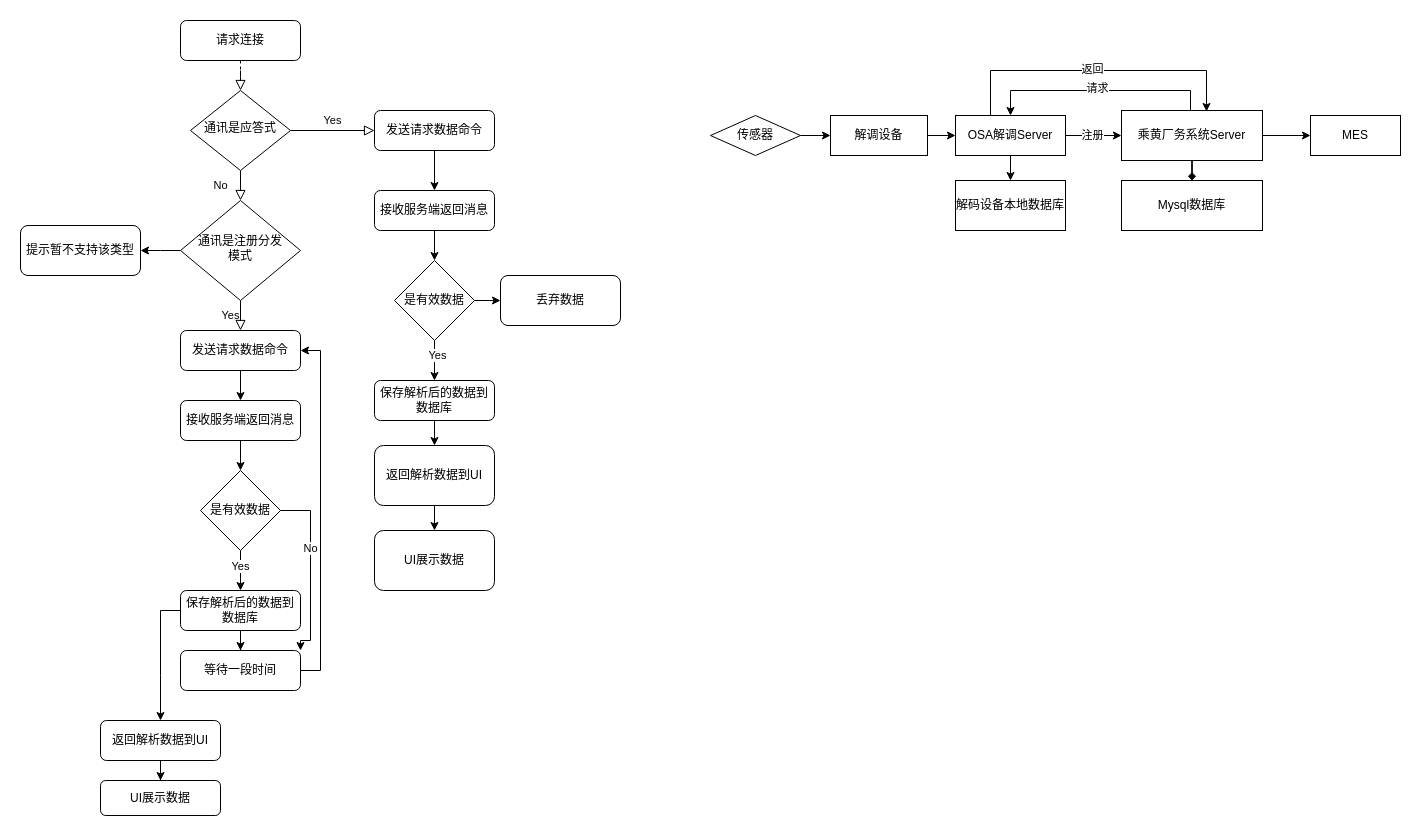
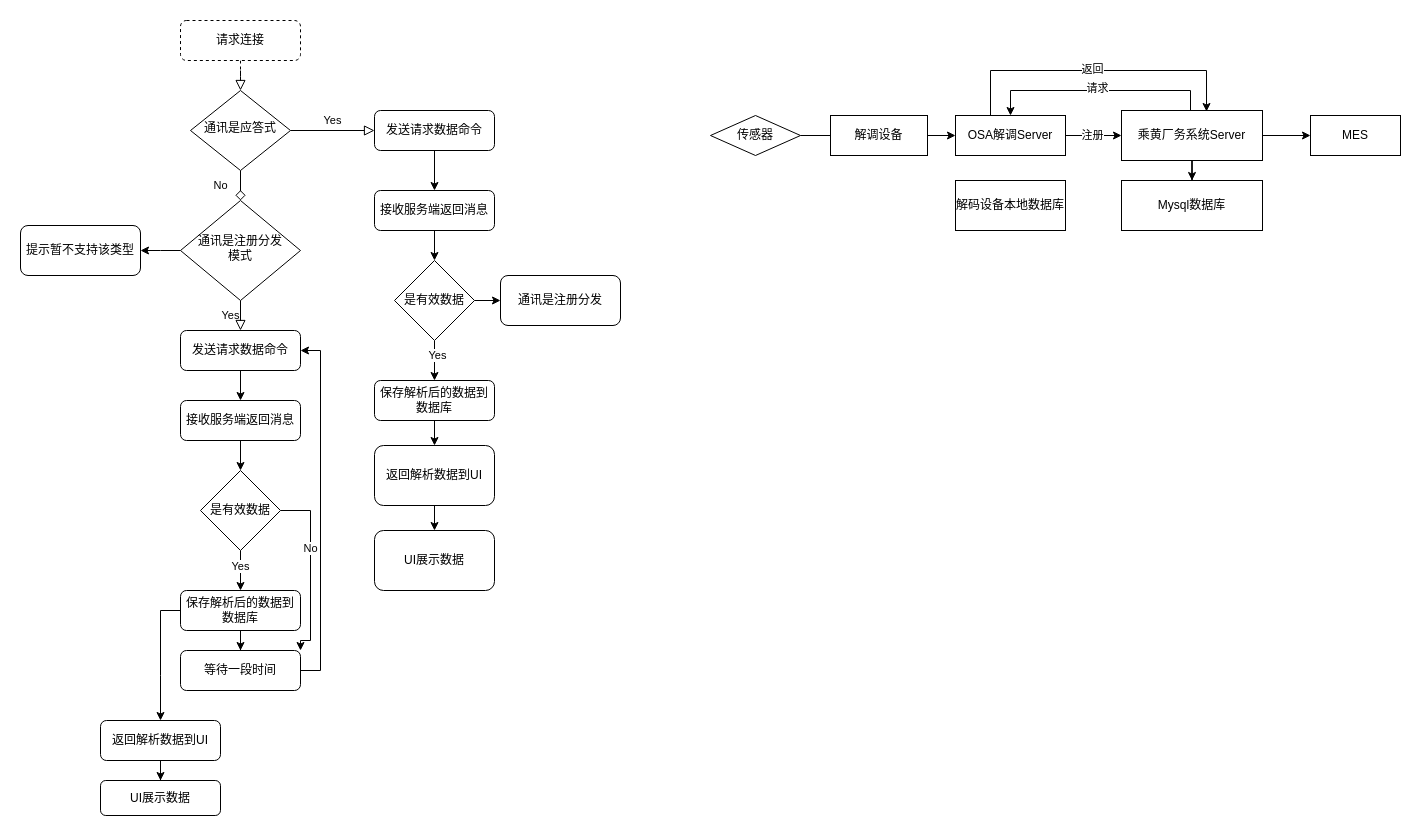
(241, 41) -> (241, 41)
(822, 136) -> (824, 136)
(1192, 171) -> (1192, 172)
(1011, 172) -> none
(241, 189) -> (241, 189)
(561, 301) -> (561, 301)
